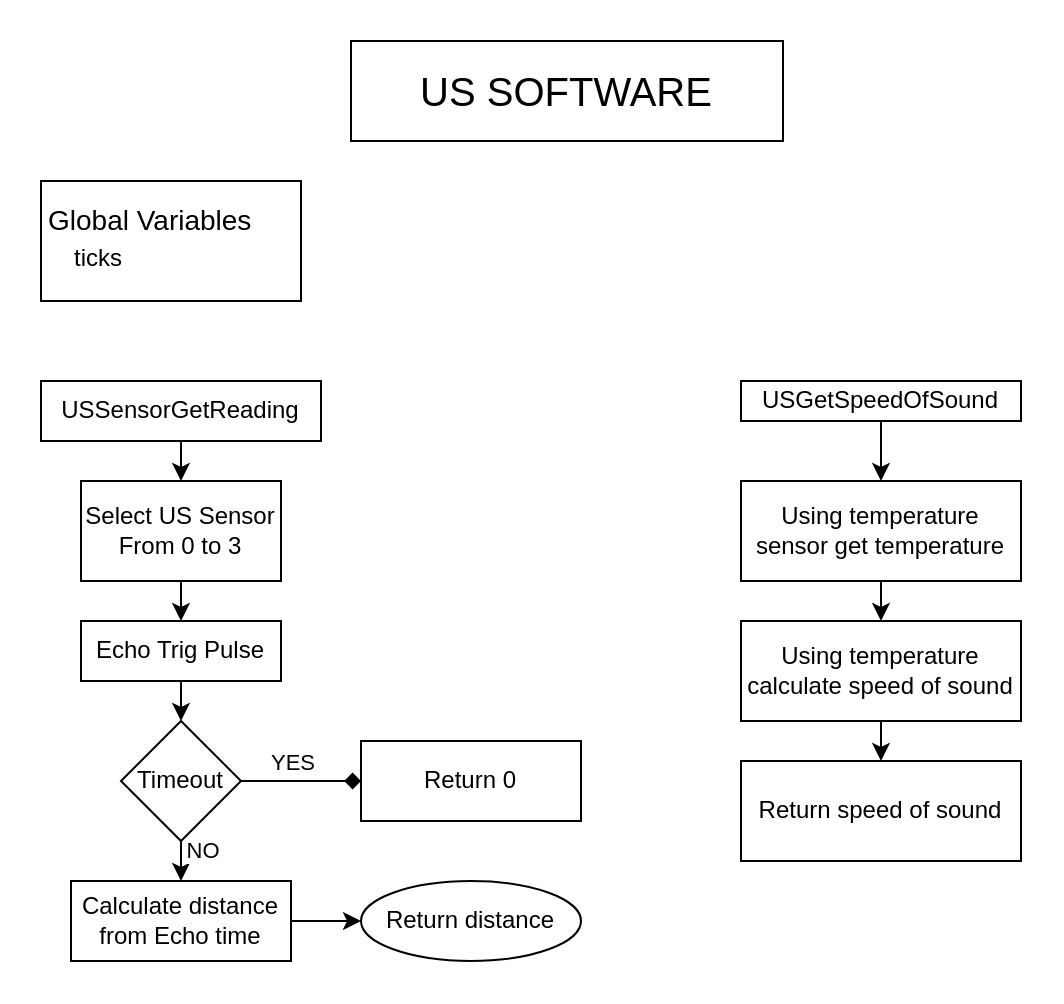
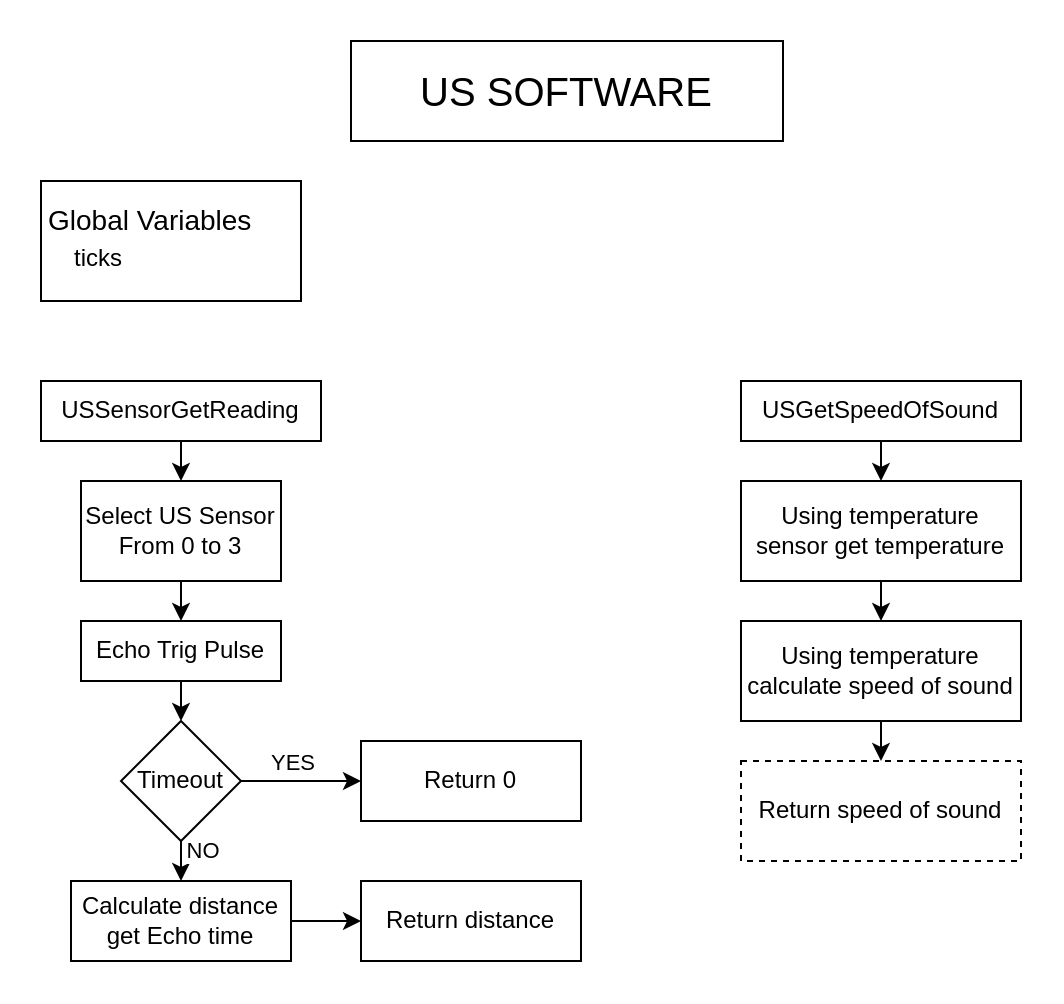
(881, 401) -> (881, 411)
(344, 781) -> (345, 781)
(881, 811) -> (881, 811)
(181, 921) -> (181, 921)
(471, 921) -> (471, 921)
